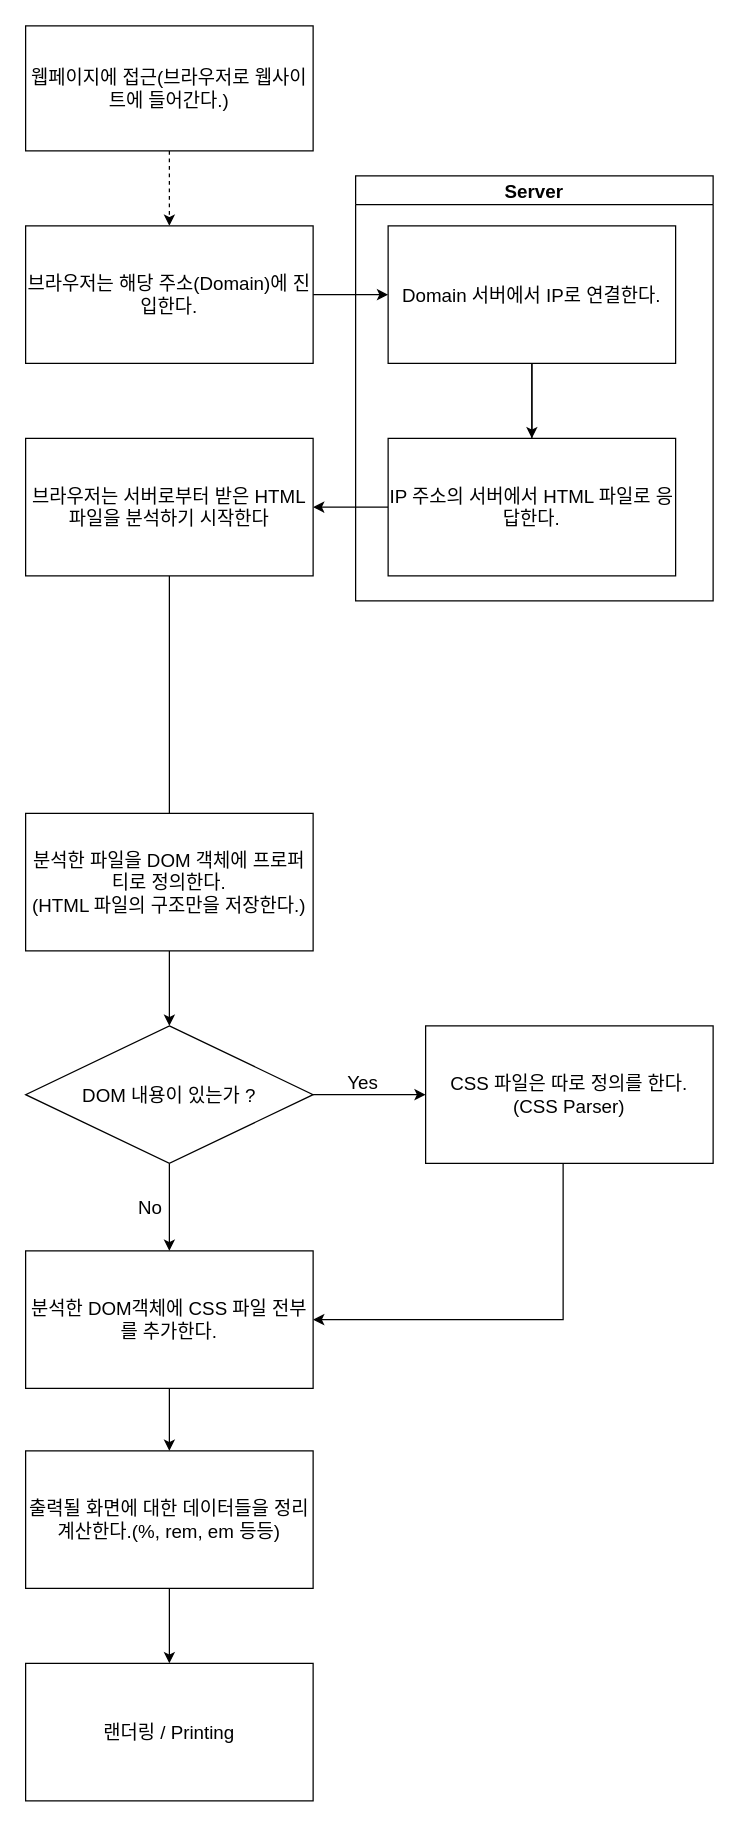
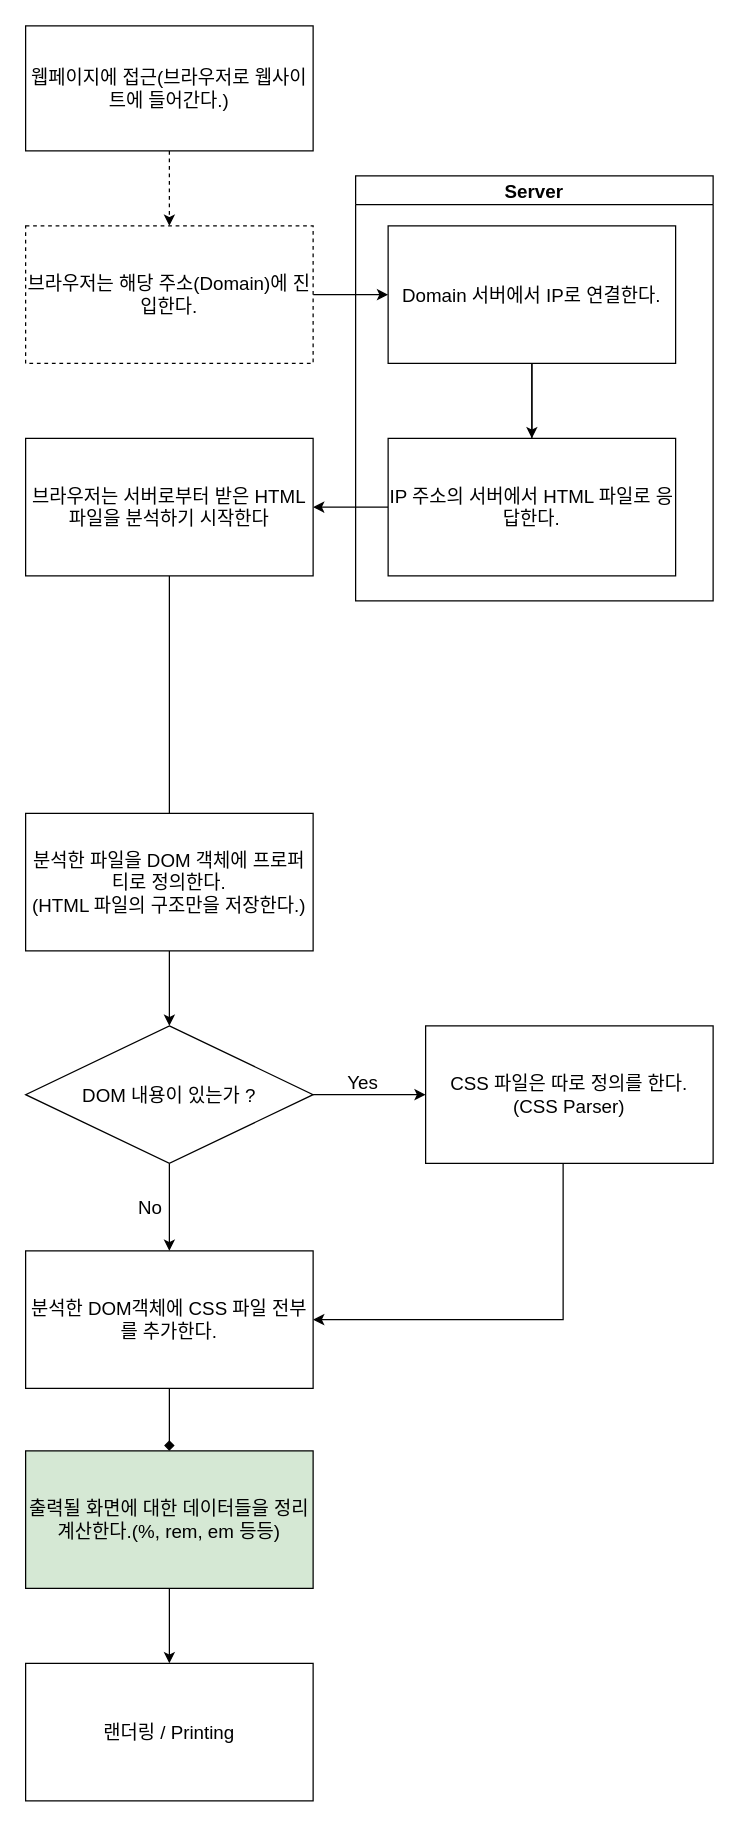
(169, 294) -> (169, 294)
(169, 1441) -> (169, 1440)
(169, 1519) -> (169, 1519)
